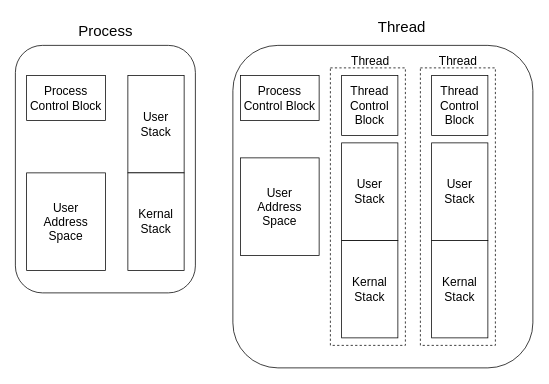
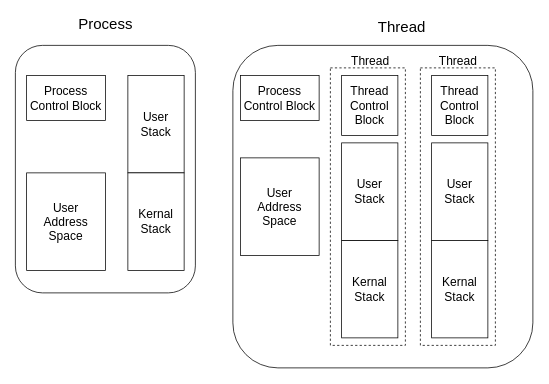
(105, 30) -> (105, 23)
